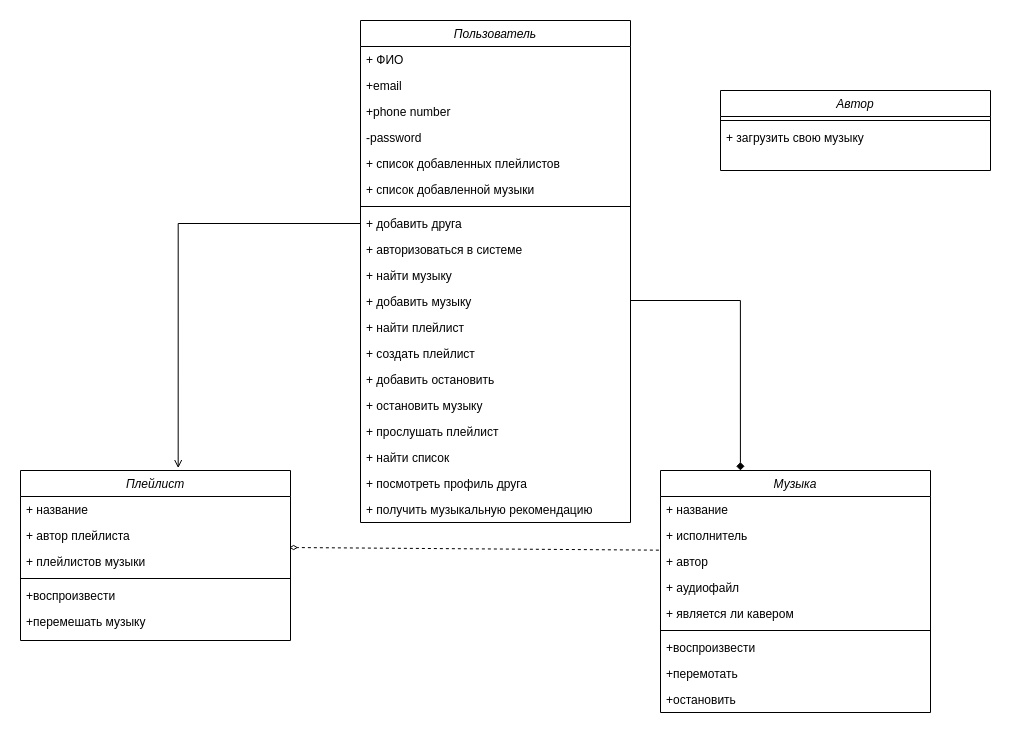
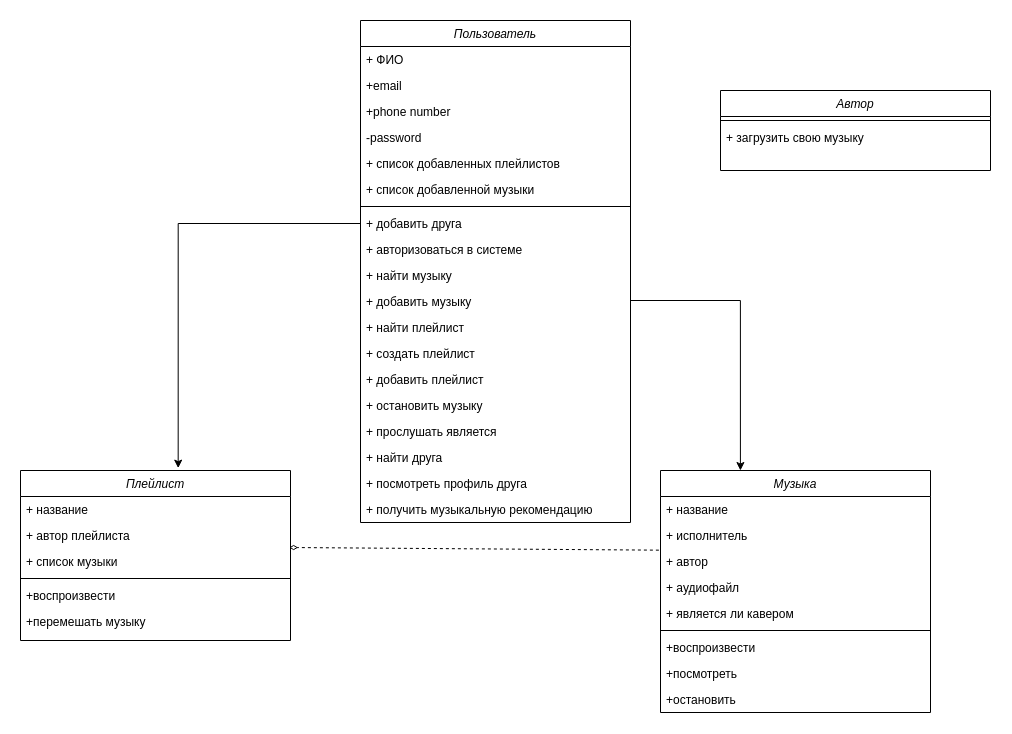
(433, 380) -> (427, 380)
(433, 432) -> (433, 432)
(410, 458) -> (407, 458)
(178, 461) -> (178, 460)
(740, 462) -> (740, 462)
(87, 562) -> (73, 562)
(703, 674) -> (703, 674)
